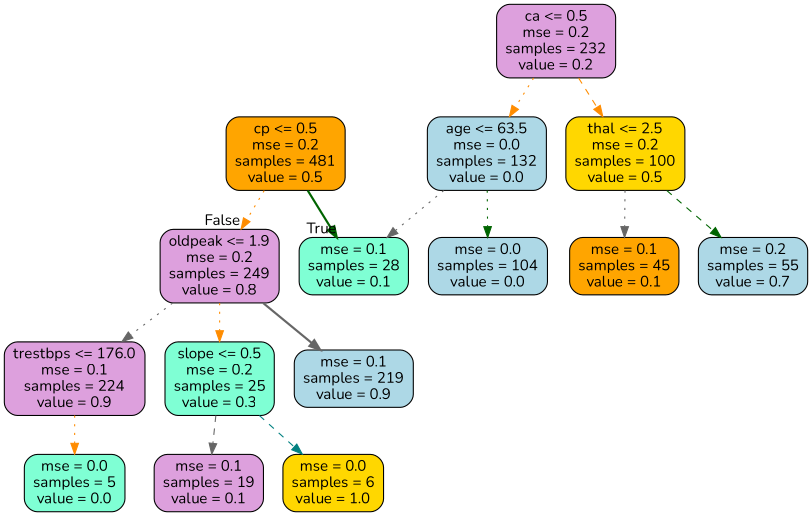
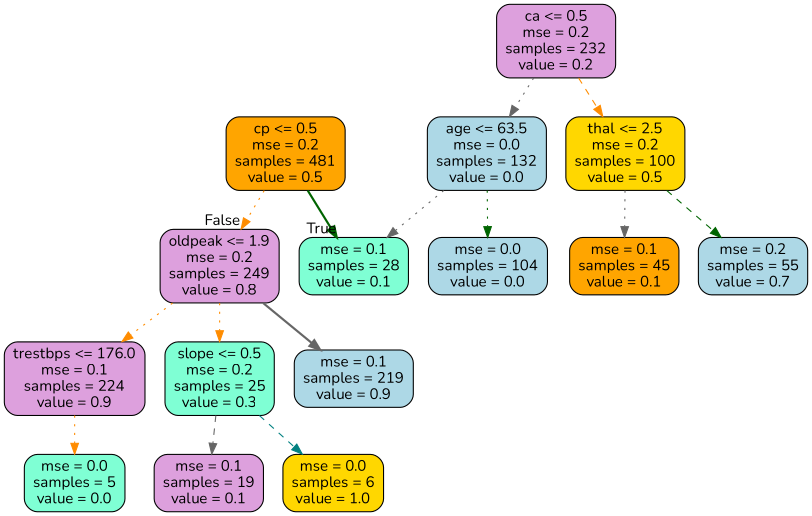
(524, 93) -> (524, 93)
(152, 319) -> (152, 319)
